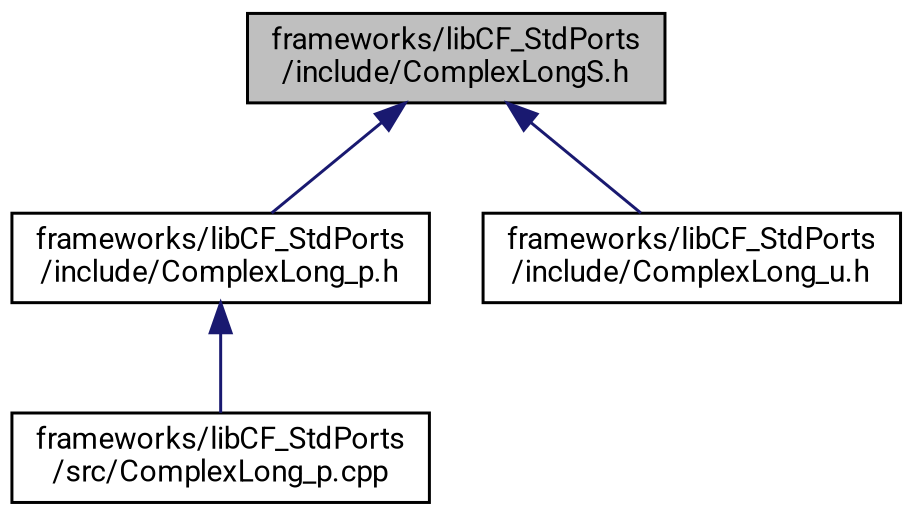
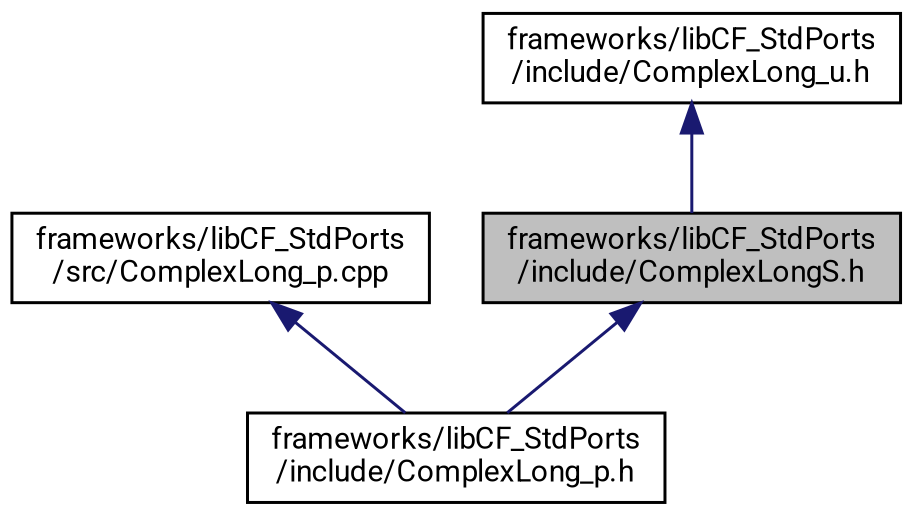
(586, 168) -> (692, 173)
(221, 373) -> (350, 368)
